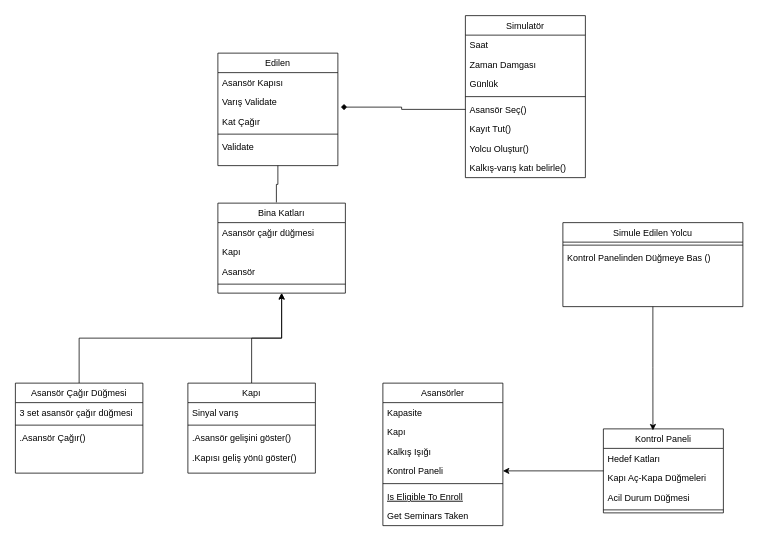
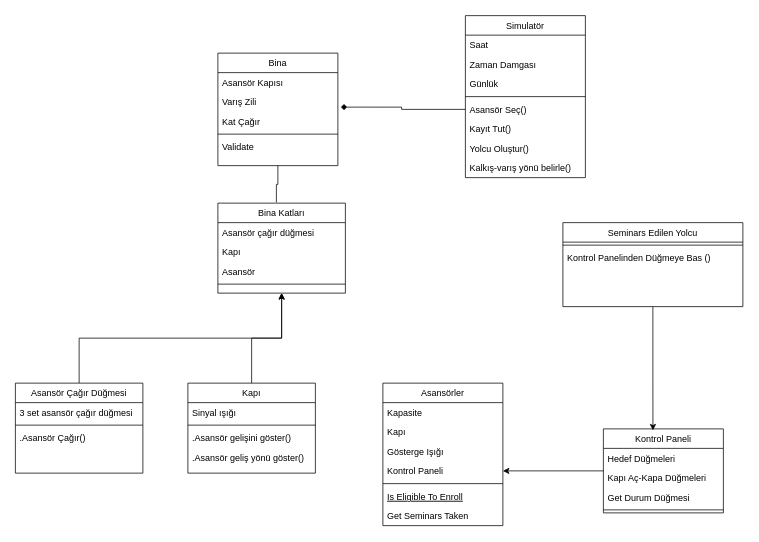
(278, 63) -> (278, 63)
(254, 102) -> (243, 102)
(531, 168) -> (531, 168)
(653, 233) -> (653, 233)
(219, 413) -> (219, 413)
(415, 452) -> (421, 452)
(253, 458) -> (256, 458)
(638, 458) -> (642, 458)
(647, 497) -> (647, 497)
